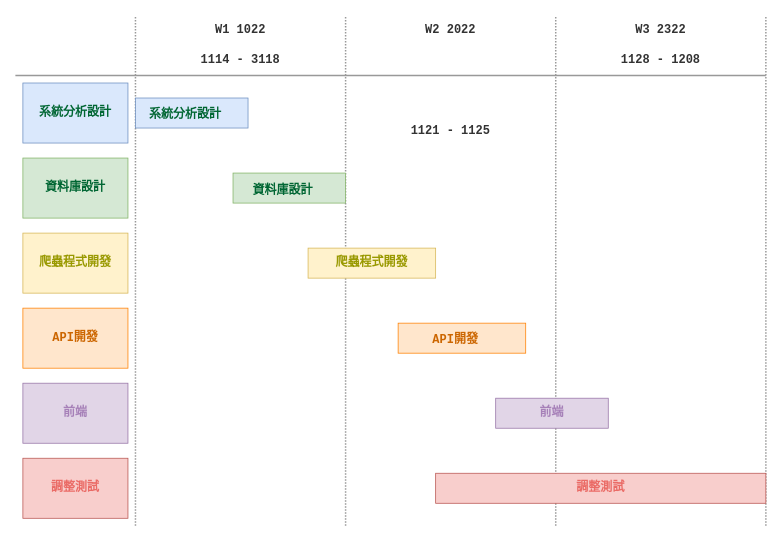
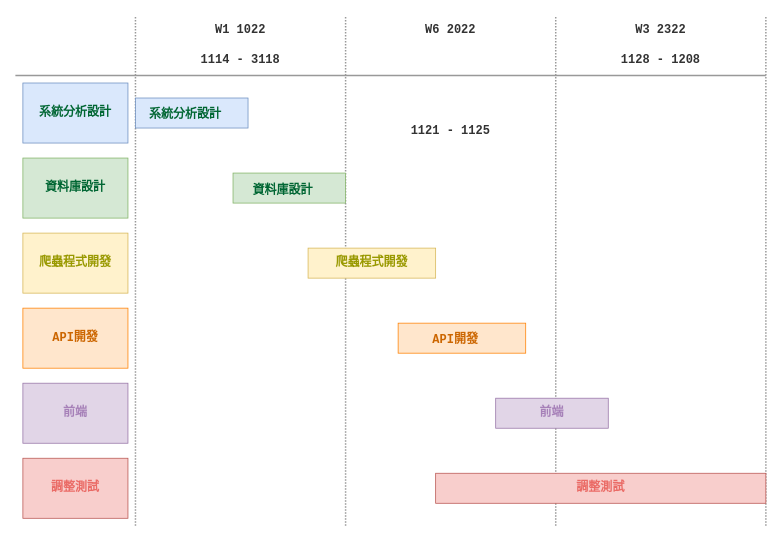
(450, 30) -> (450, 30)
